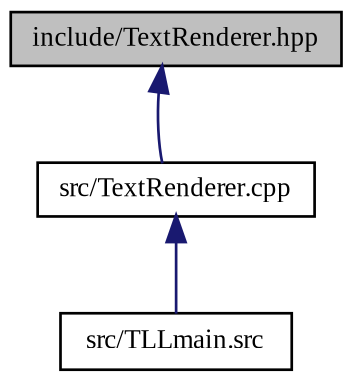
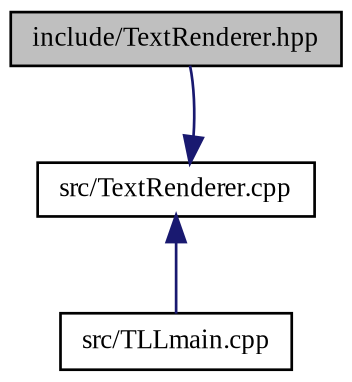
(158, 128) -> (194, 101)
(176, 341) -> (176, 341)
